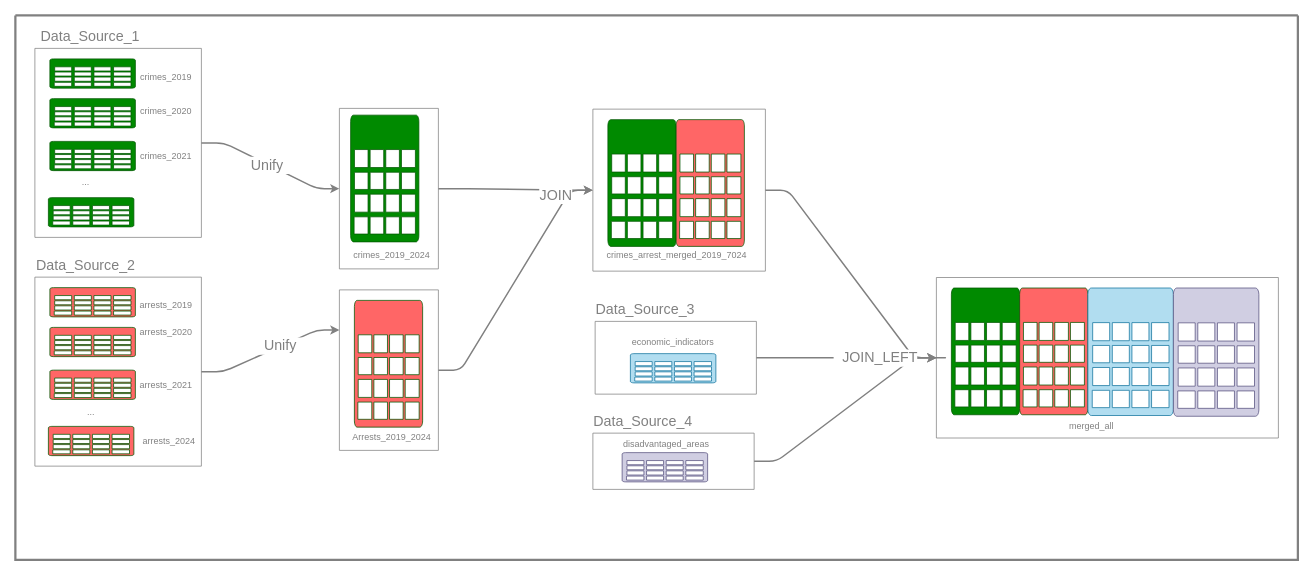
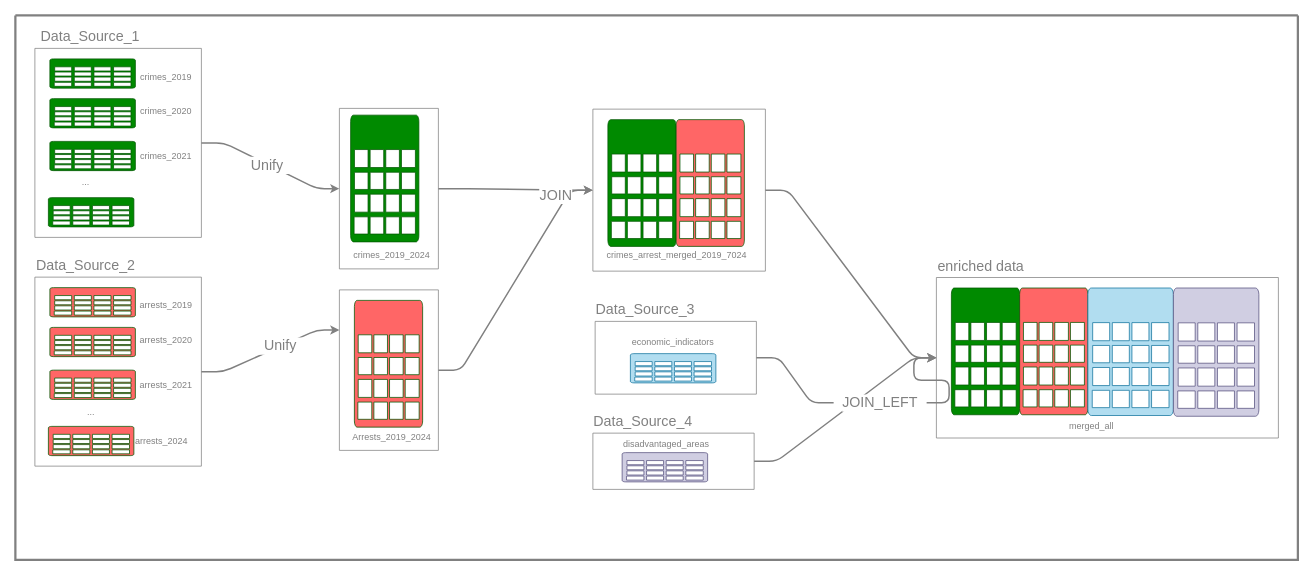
none -> (981, 266)
(166, 333) -> (166, 340)
(880, 358) -> (880, 403)
(169, 441) -> (162, 441)
